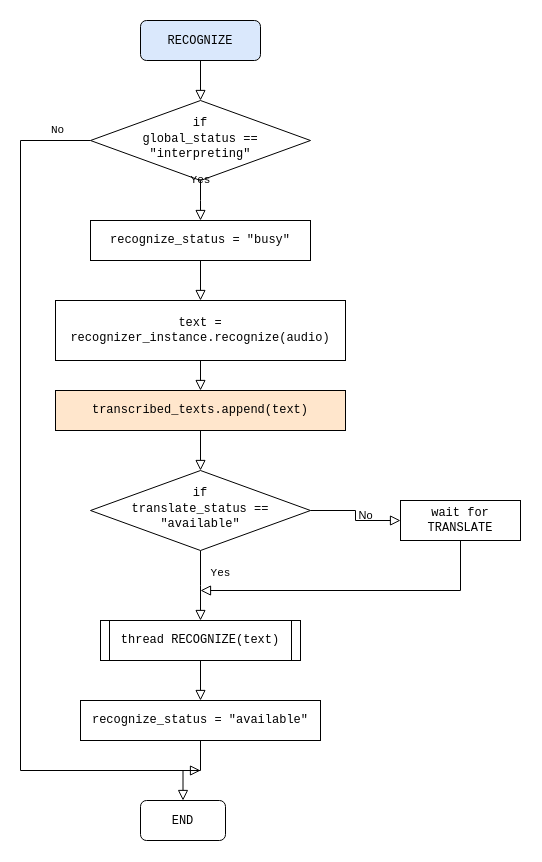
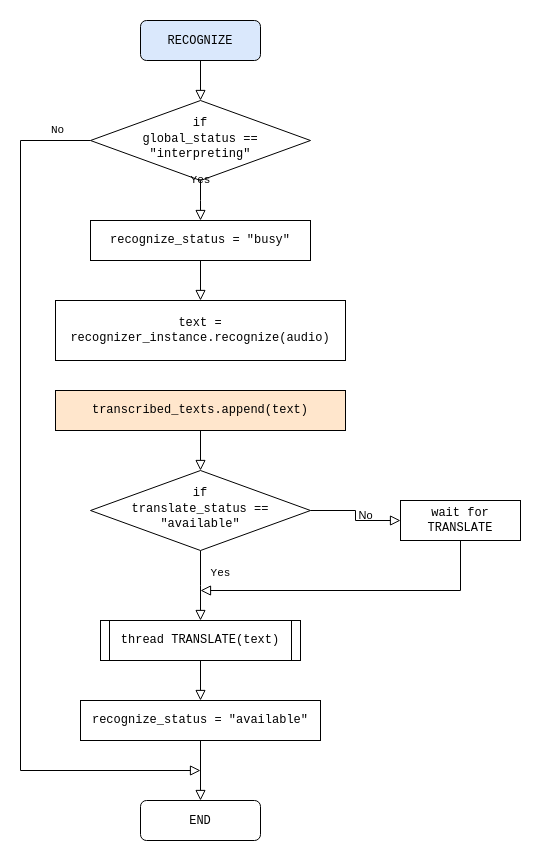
(201, 380) -> none
(201, 641) -> (201, 641)
(183, 821) -> (201, 821)
